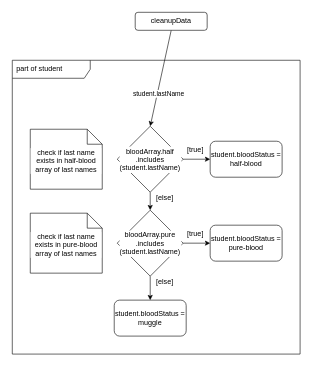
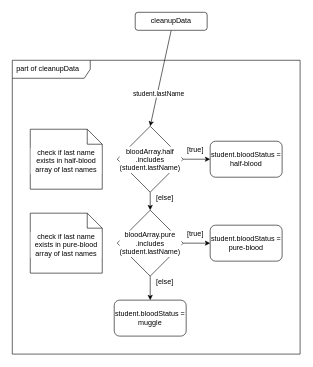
(45, 69) -> (52, 69)
